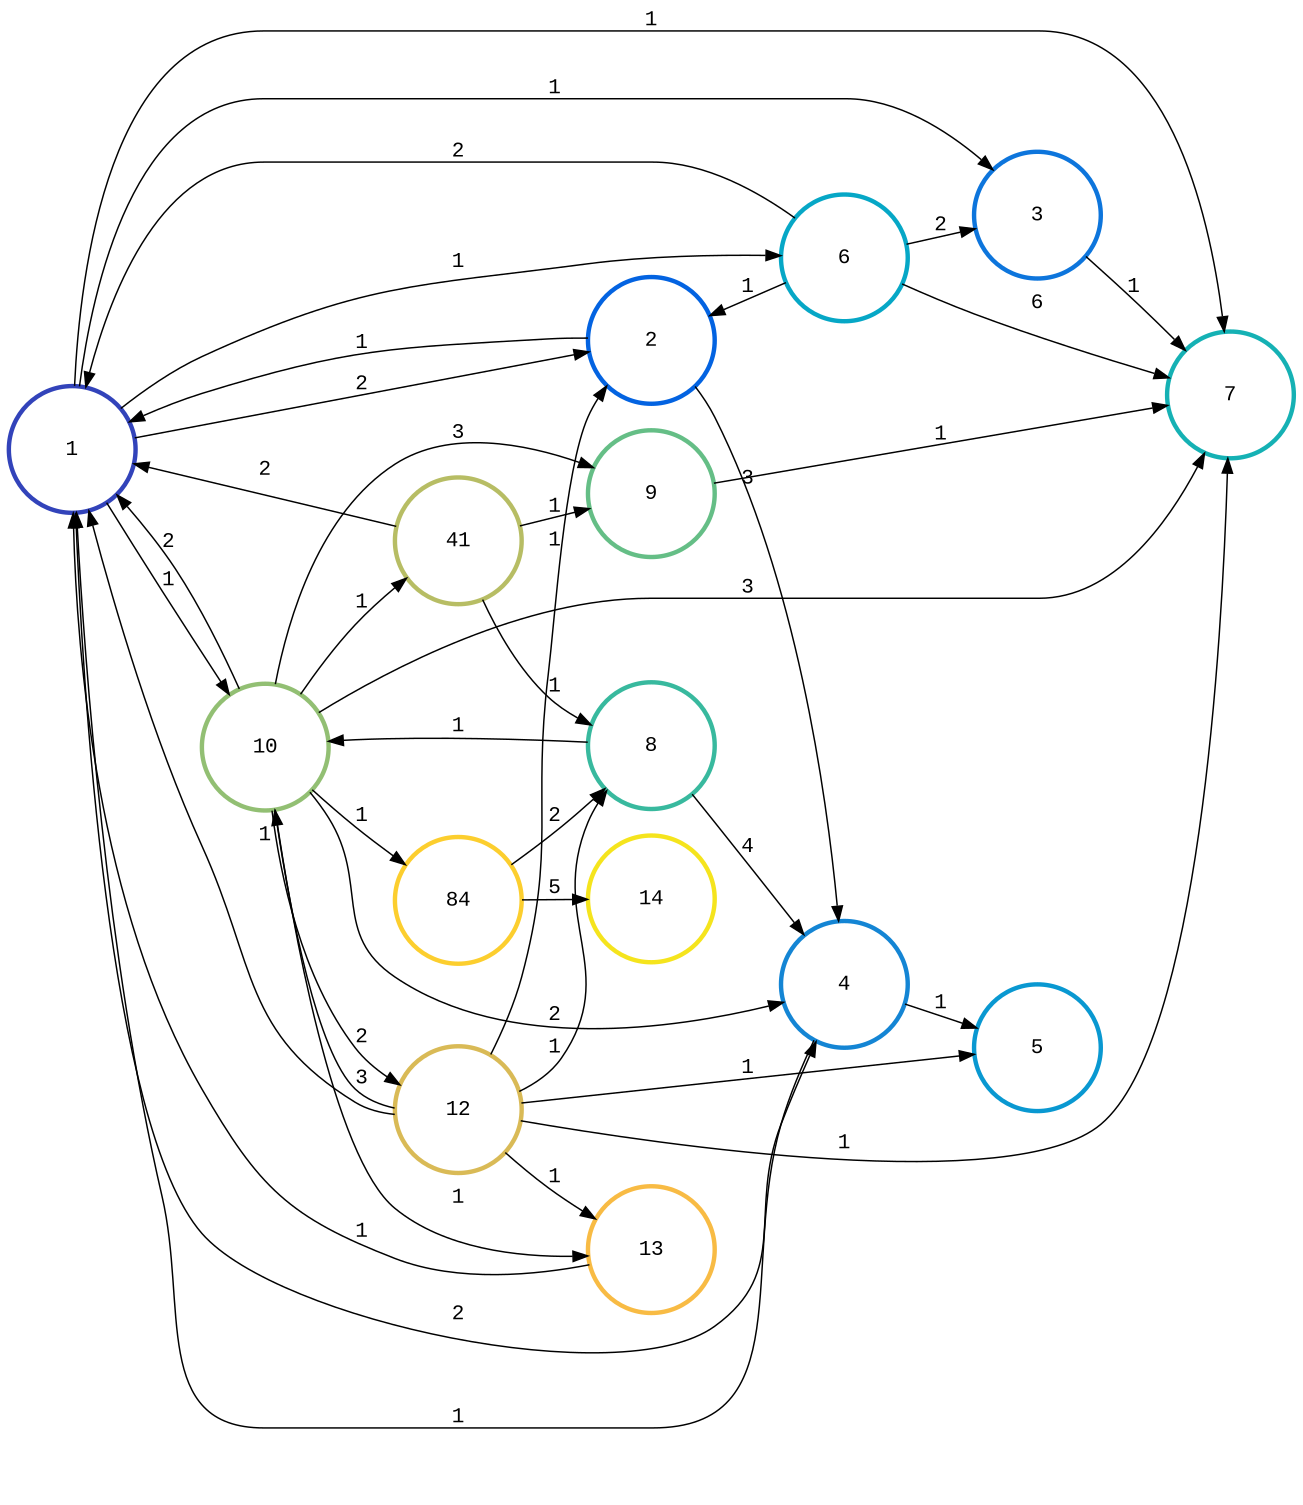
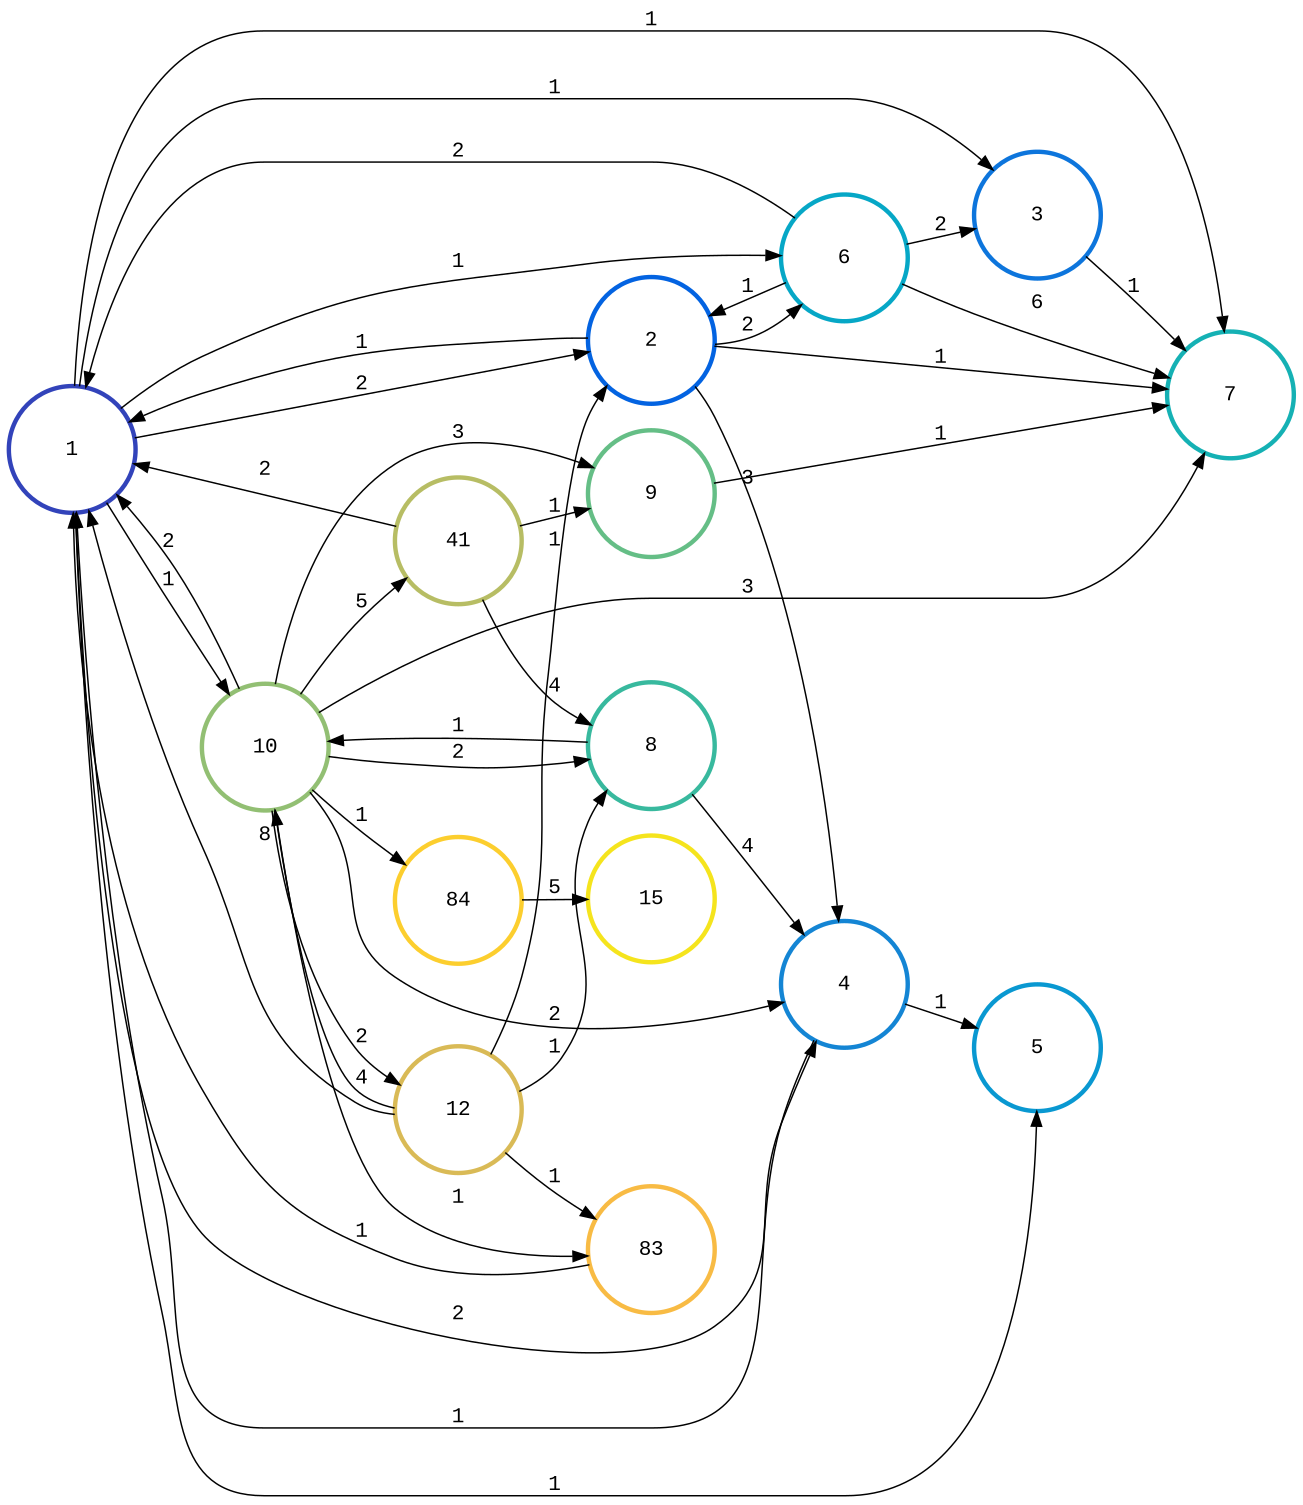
none -> (755, 336)
(362, 602) -> (362, 602)
(555, 686) -> (555, 686)
(553, 833) -> (451, 767)
(265, 835) -> (265, 835)
(651, 899) -> (651, 899)
(362, 1078) -> (362, 1078)
(740, 1079) -> (264, 1496)
(1126, 1091) -> (933, 367)
(651, 1250) -> (651, 1250)
